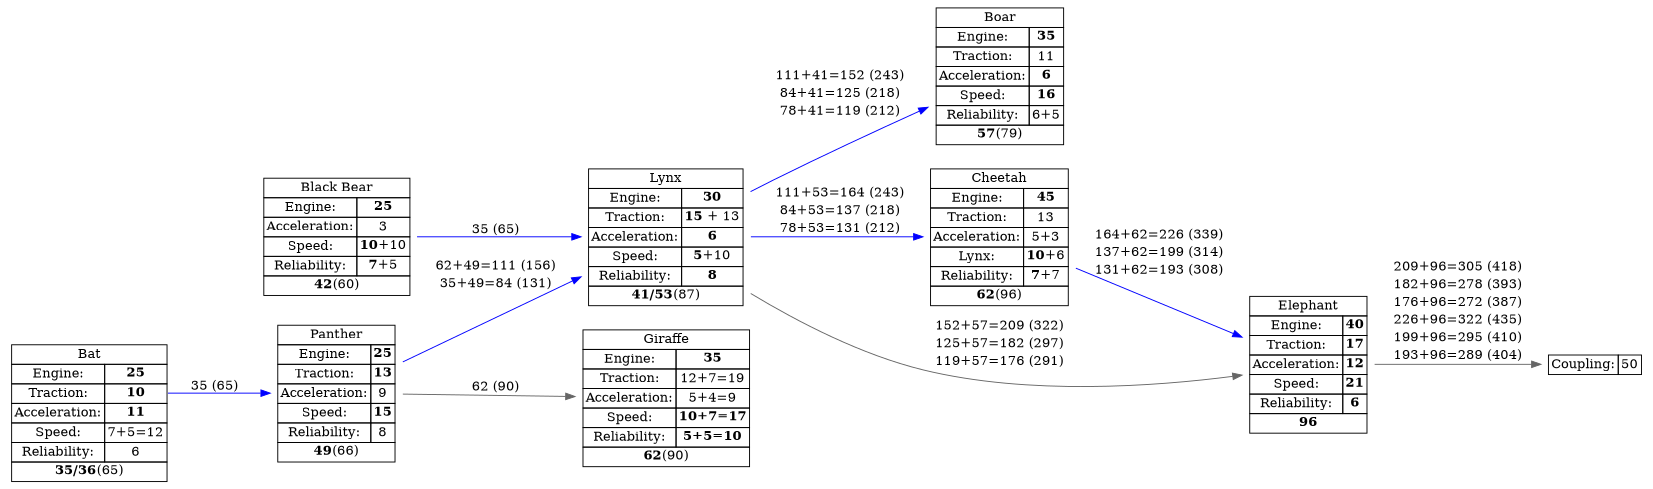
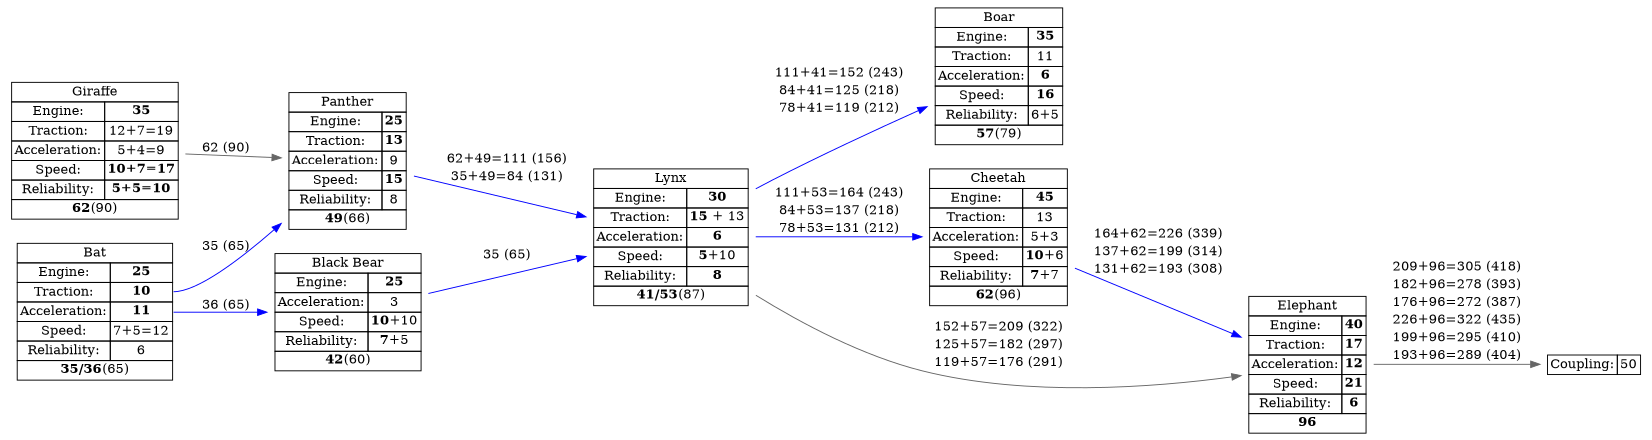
(977, 256) -> (976, 256)
none -> (216, 312)
(484, 395) -> (229, 156)
